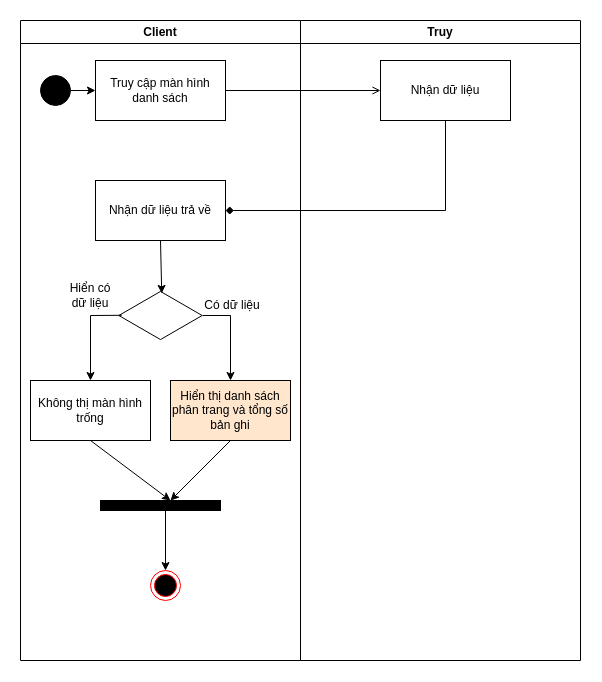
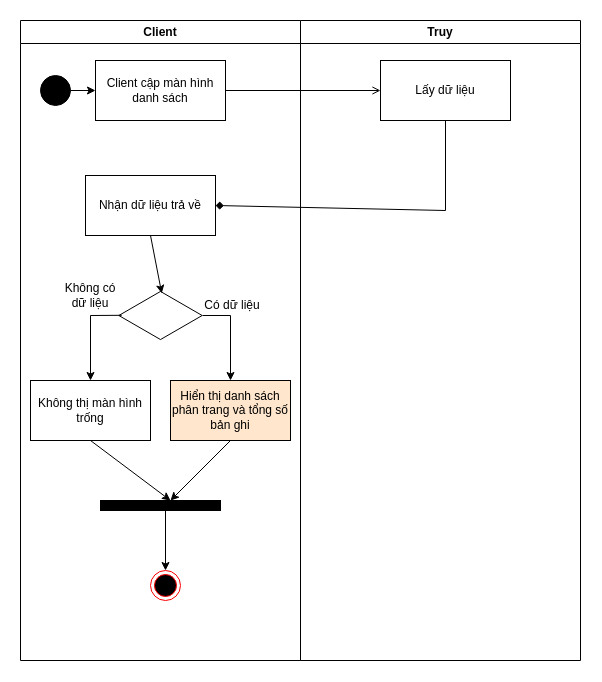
(161, 91) -> (161, 91)
(446, 91) -> (446, 91)
(161, 211) -> (151, 206)
(91, 296) -> (91, 296)
